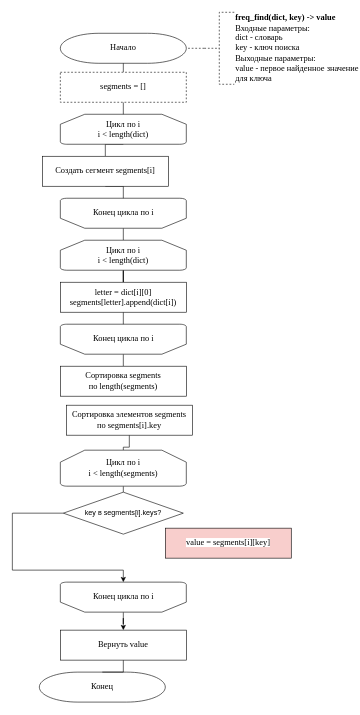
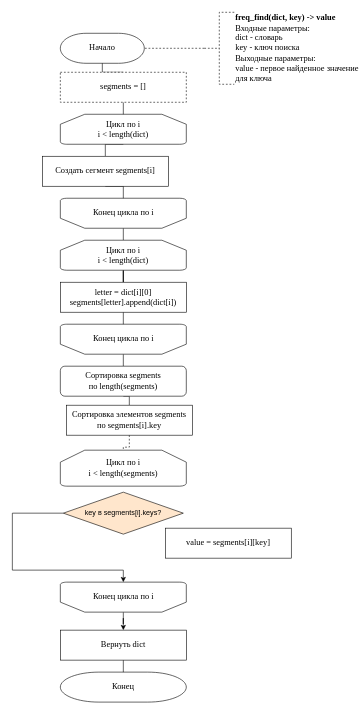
(123, 48) -> (102, 48)
(123, 381) -> (123, 381)
none -> (129, 399)
(129, 445) -> (129, 445)
(123, 489) -> none
(123, 513) -> (123, 513)
(228, 543) -> (228, 543)
(123, 645) -> (123, 645)
(102, 687) -> (123, 687)
